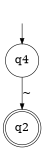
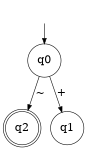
(22, 61) -> (44, 61)
none -> (67, 128)
